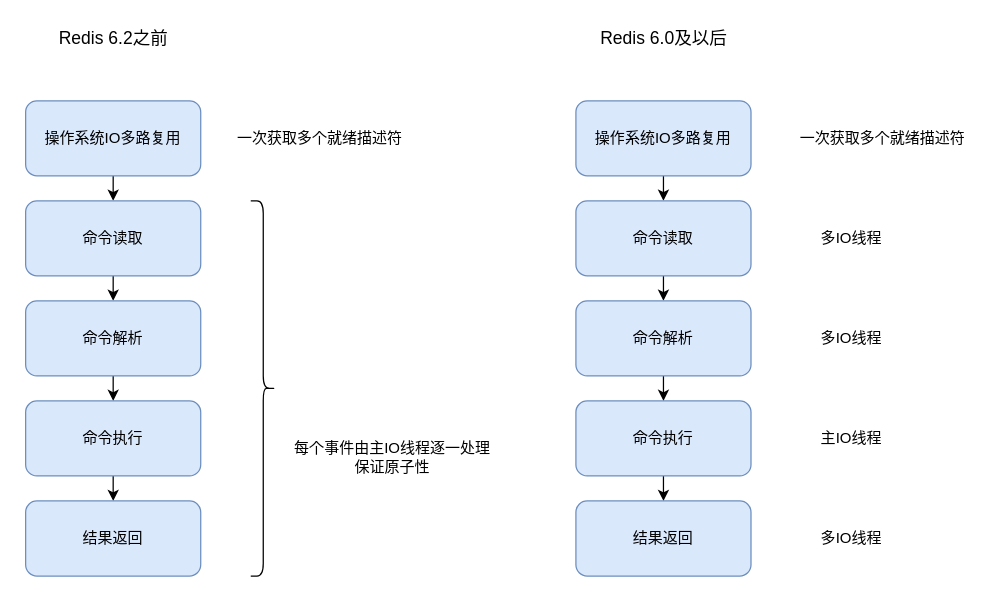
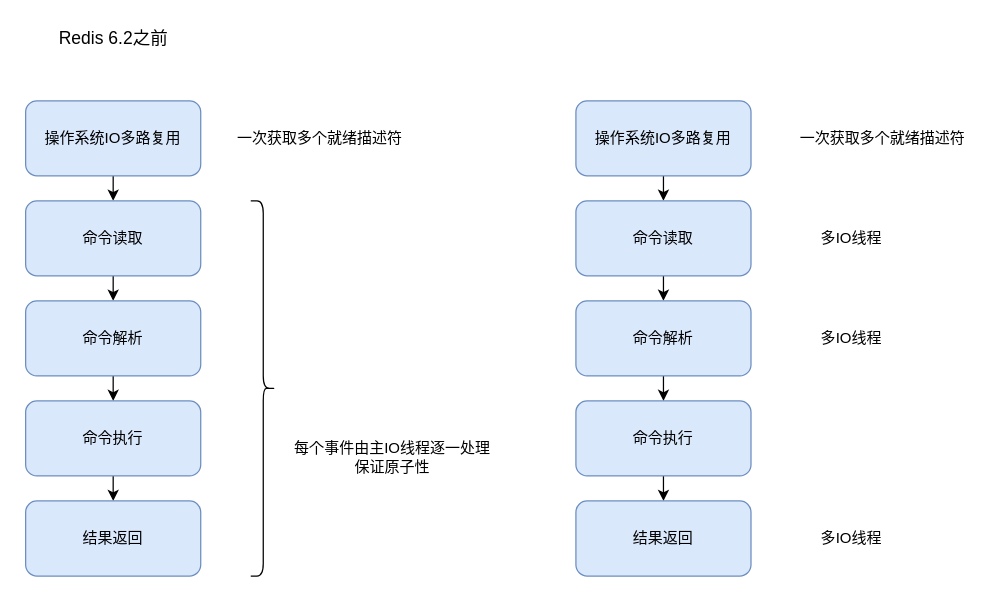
(663, 38) -> none
(851, 438) -> none
